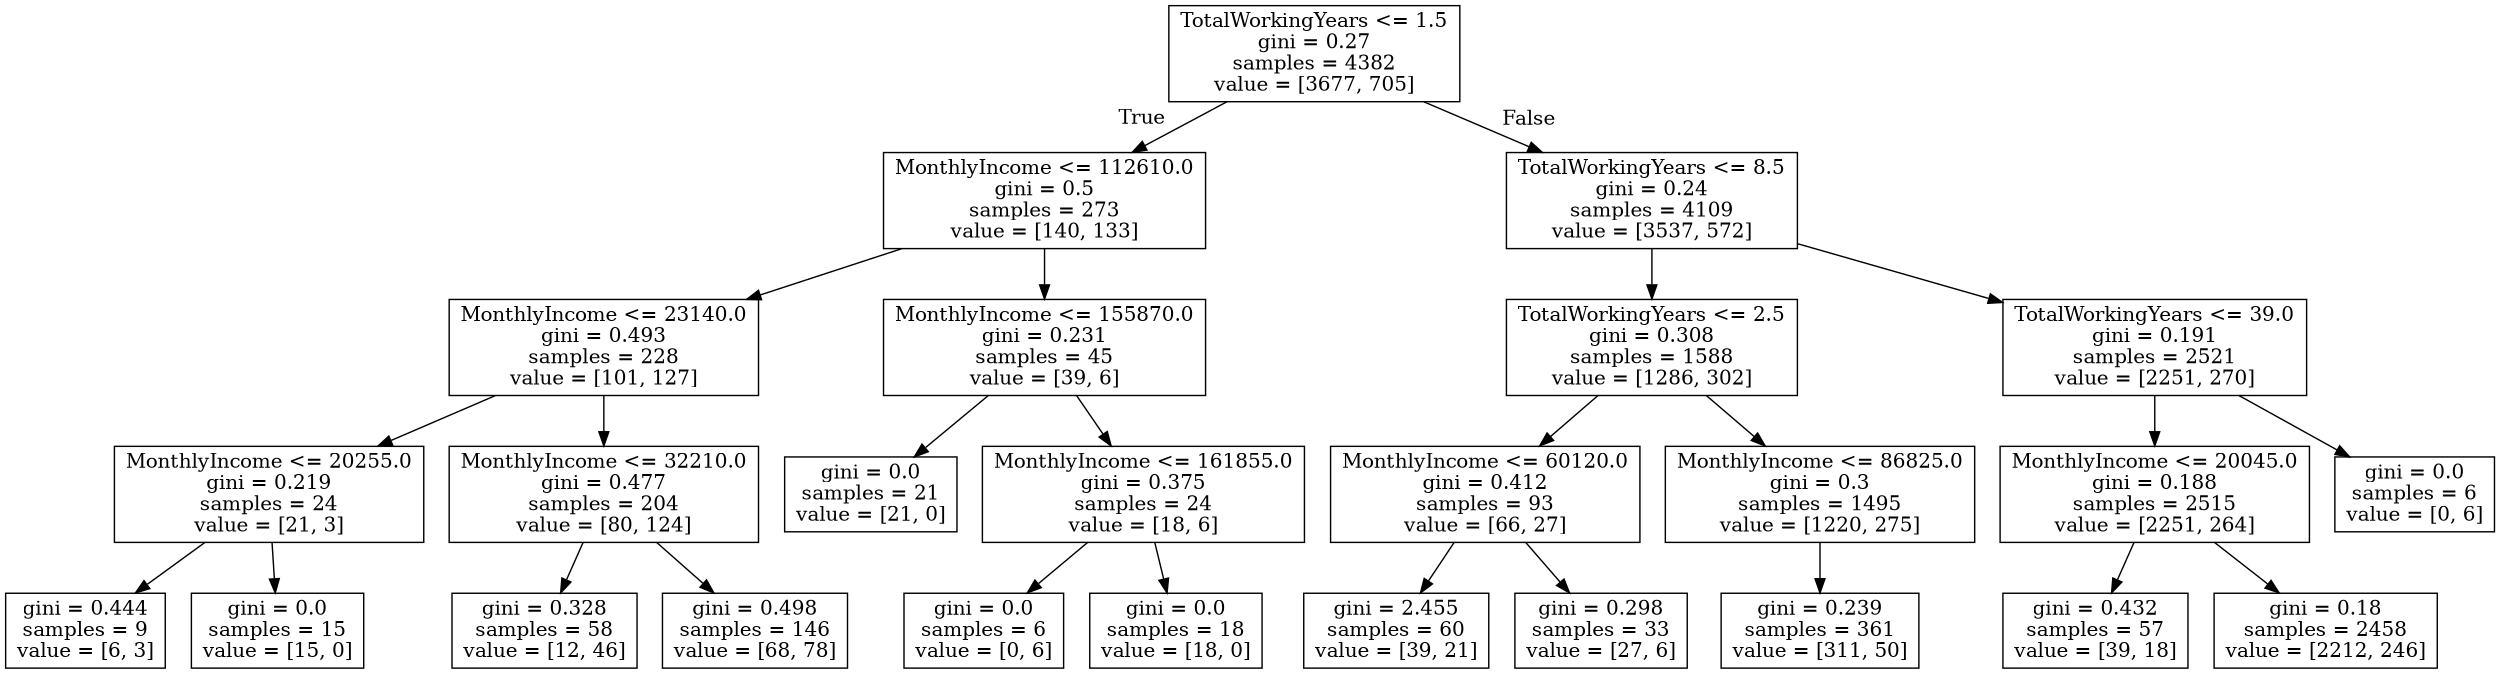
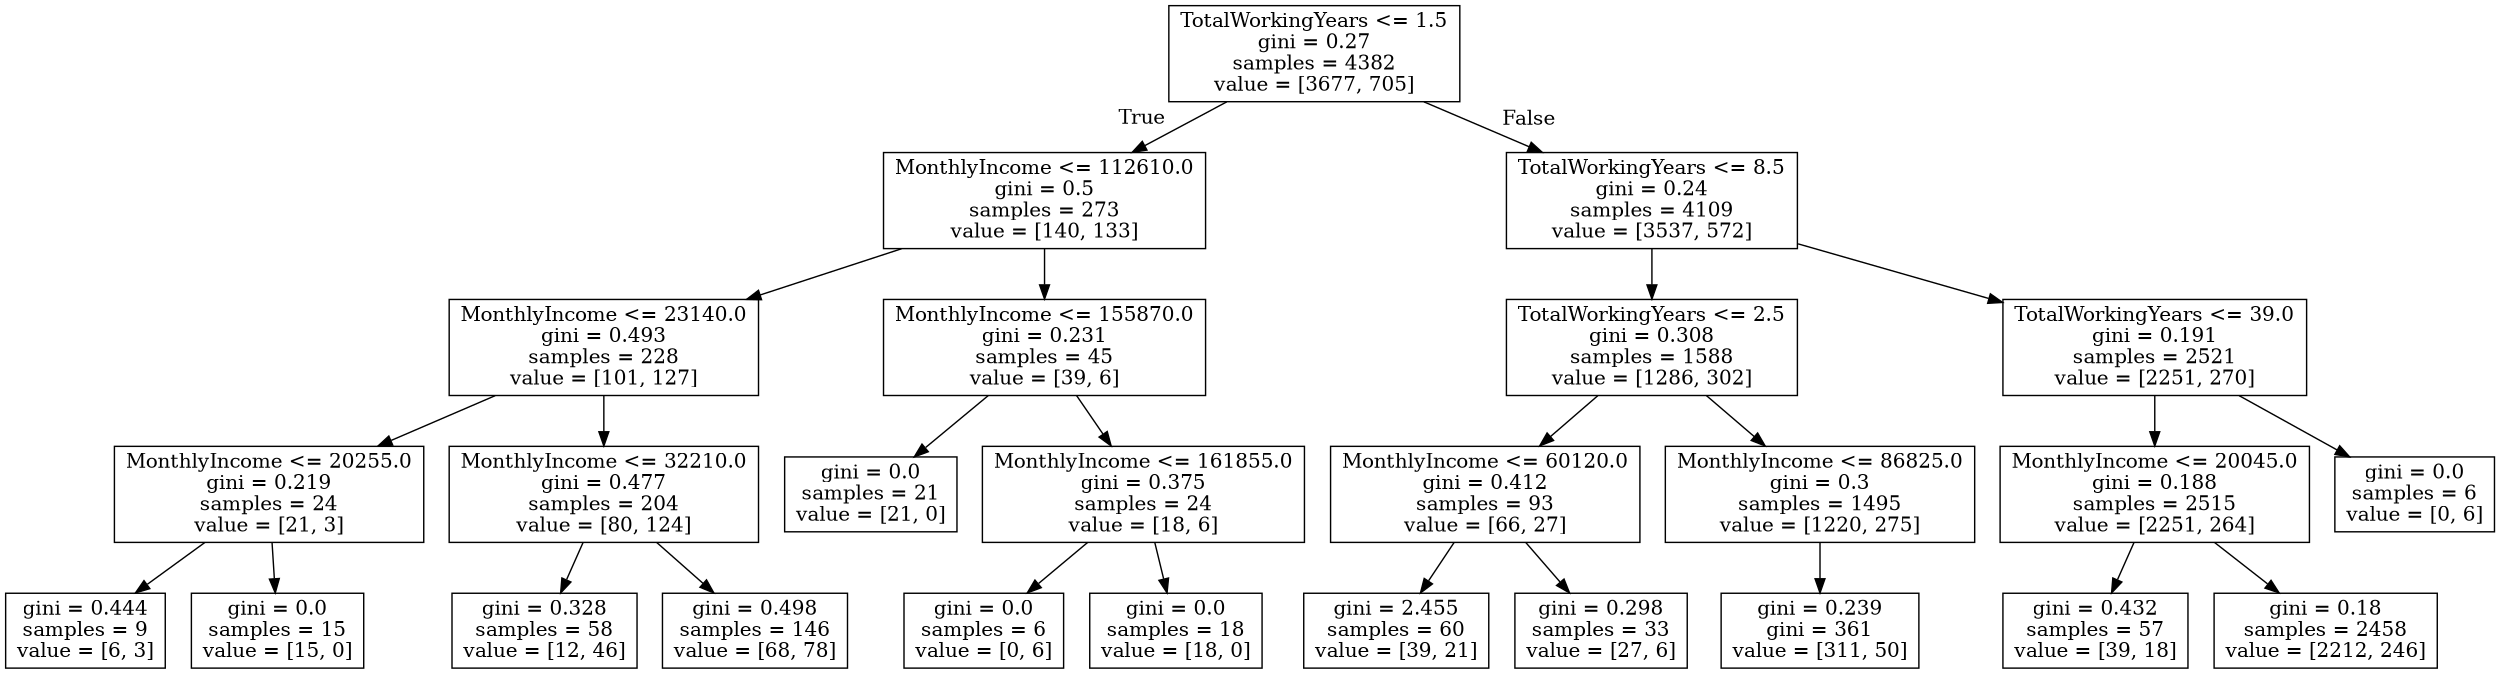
(1820, 631) -> (1820, 631)
